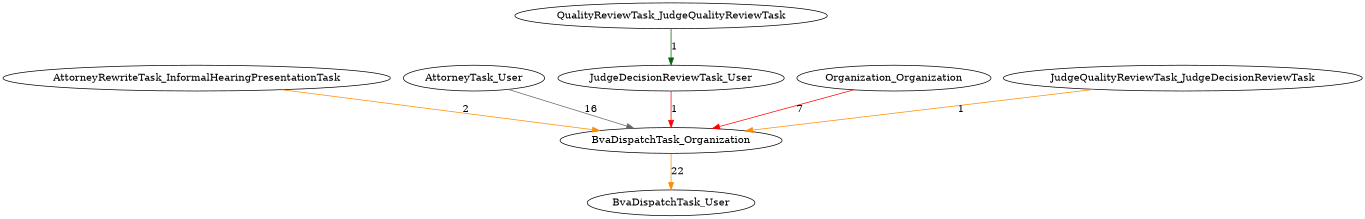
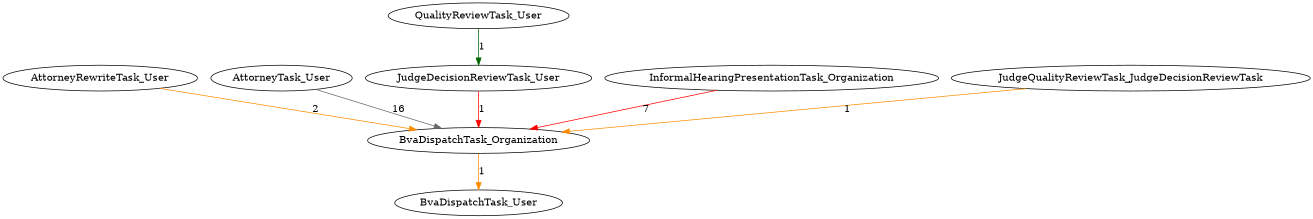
(671, 16) -> (479, 16)
(197, 78) -> (100, 78)
(894, 78) -> (772, 78)
(678, 172) -> (482, 172)
